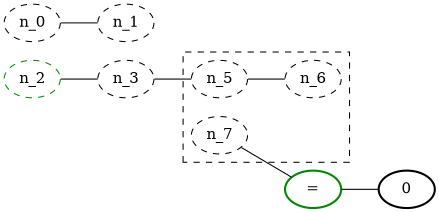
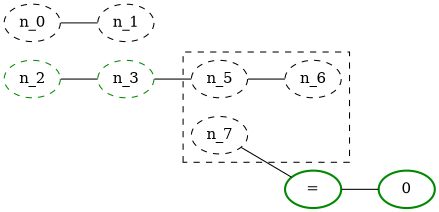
(126, 79) -> (126, 79)
(407, 189) -> (407, 189)
